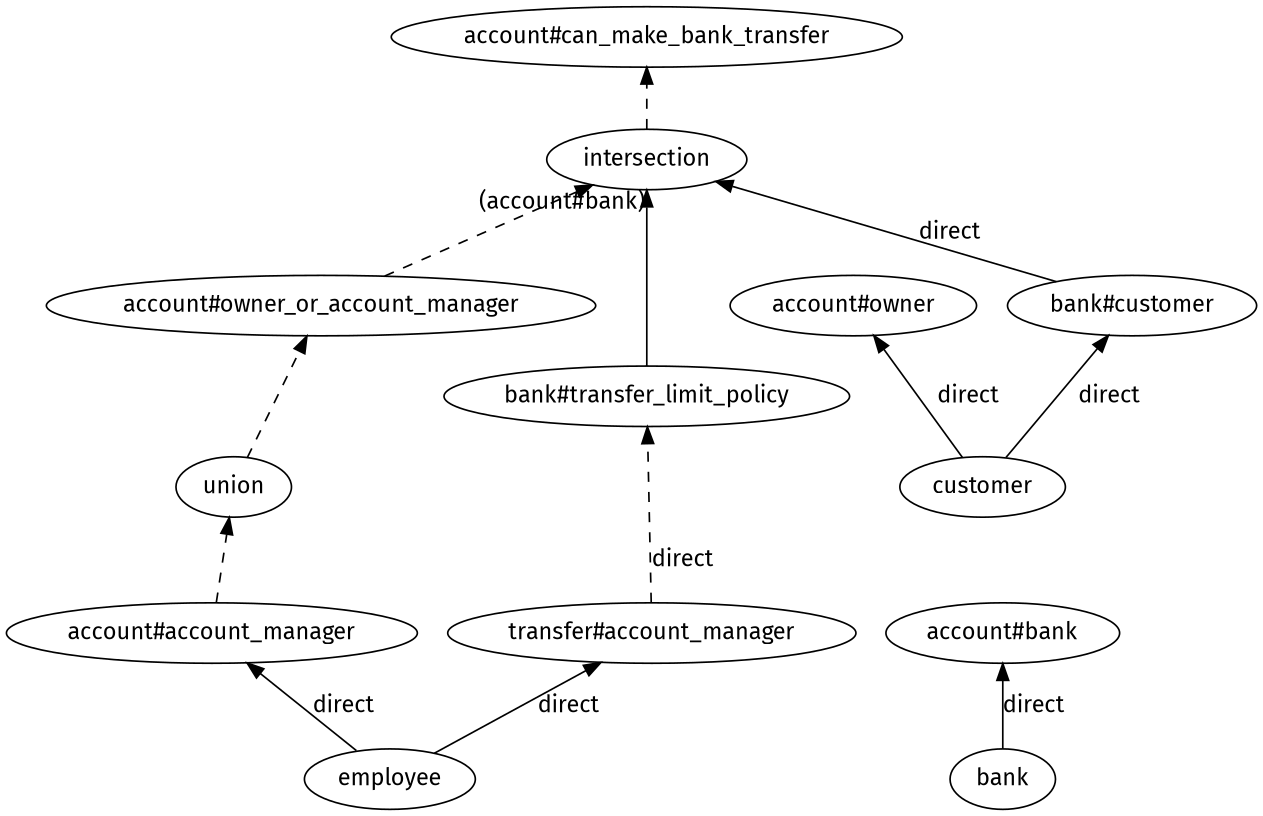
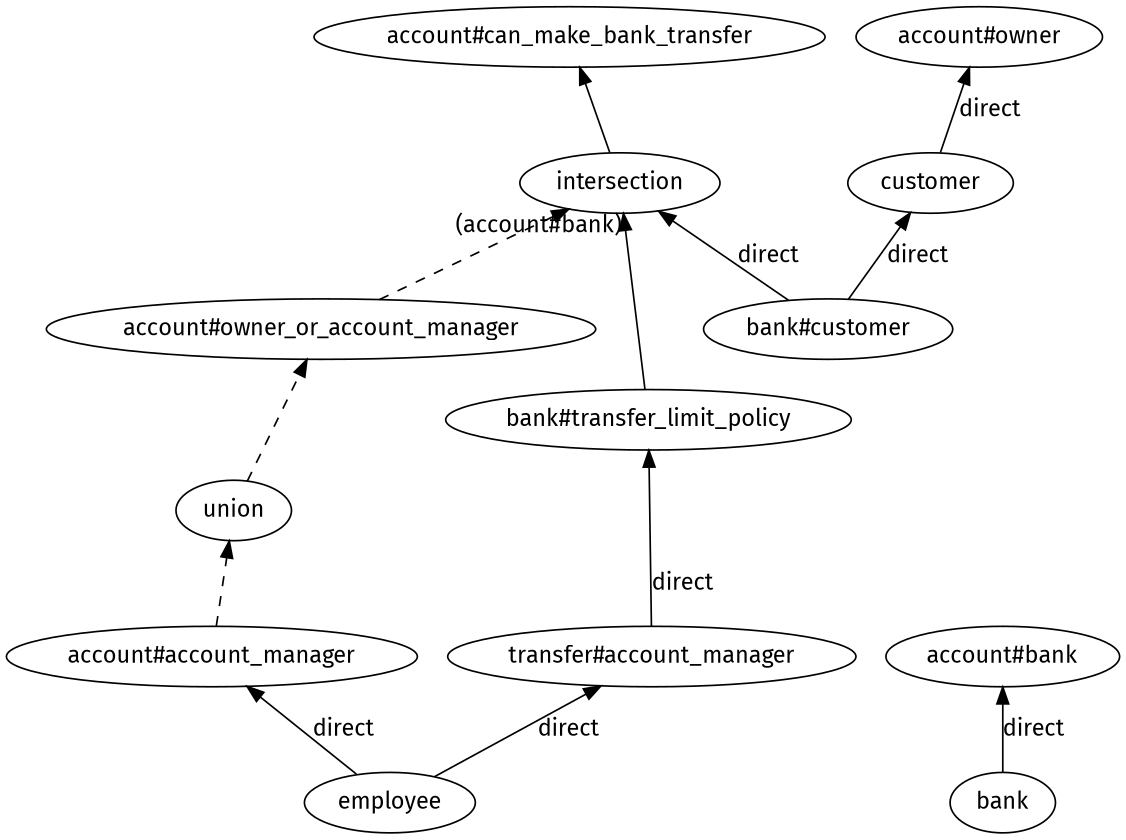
(647, 107) -> (598, 118)
(1052, 403) -> (874, 263)
(650, 523) -> (650, 547)
